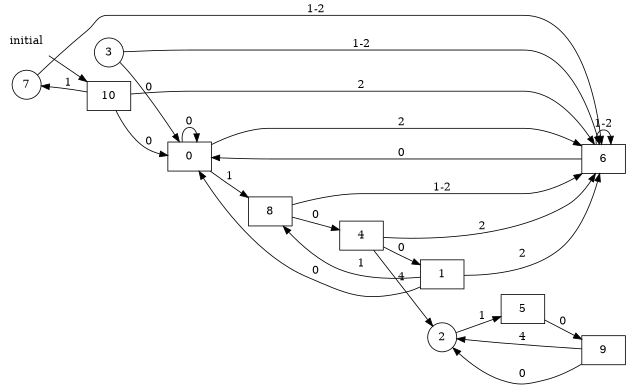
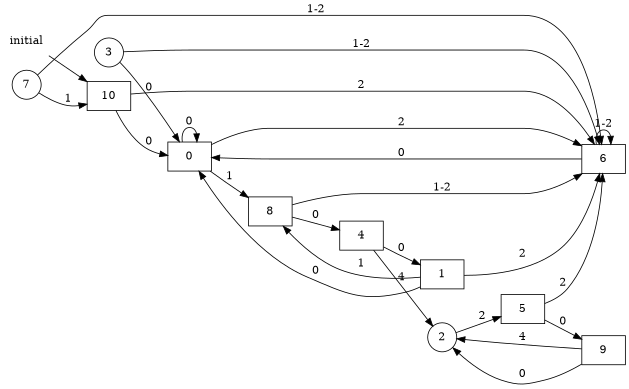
(68, 89) -> (58, 103)
(495, 231) -> (588, 251)
(483, 316) -> (483, 316)
